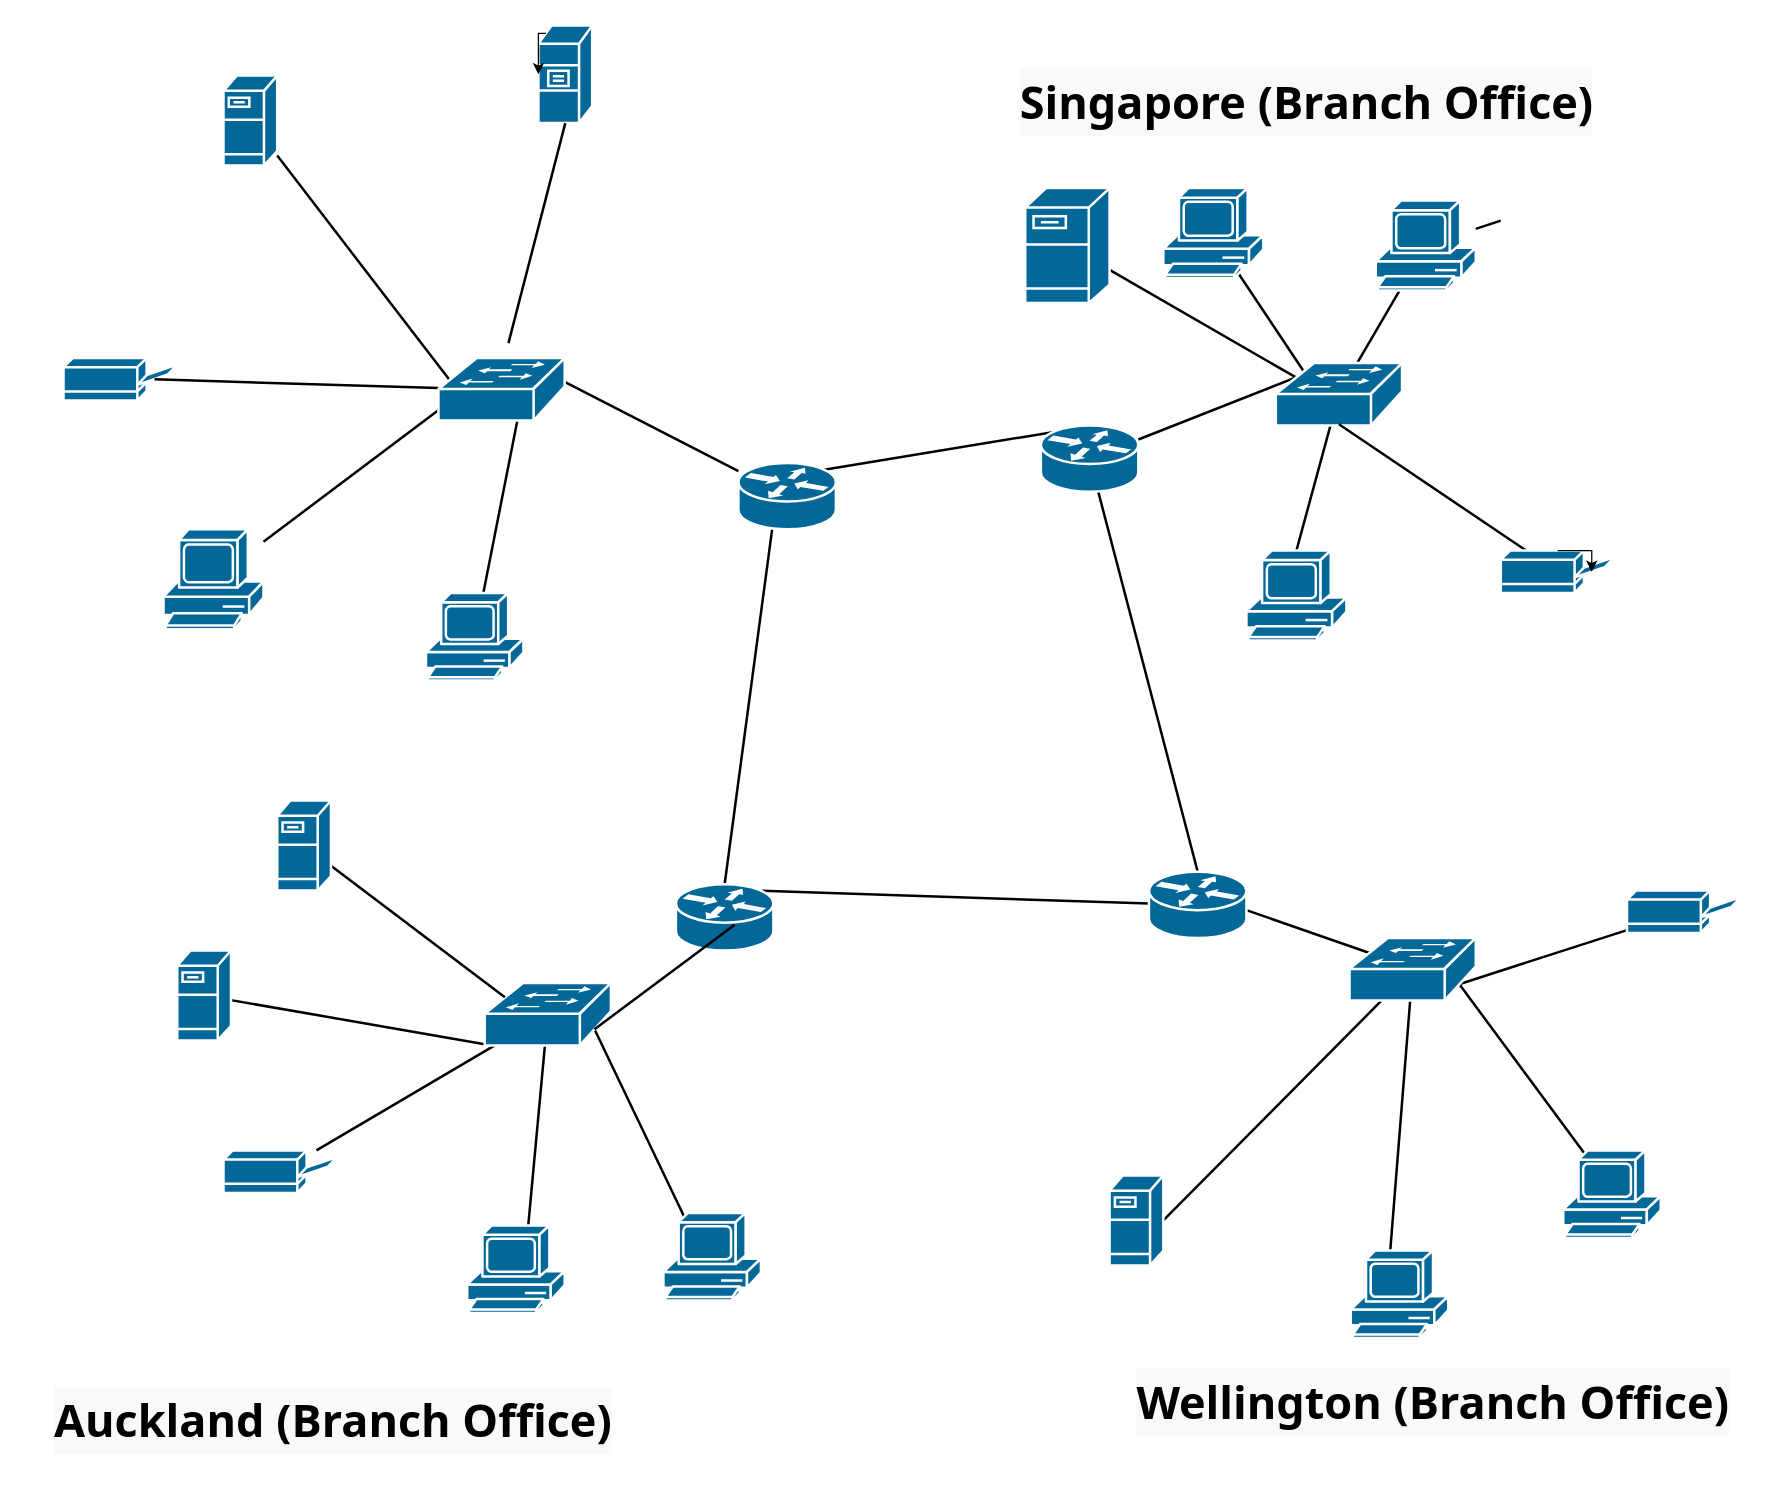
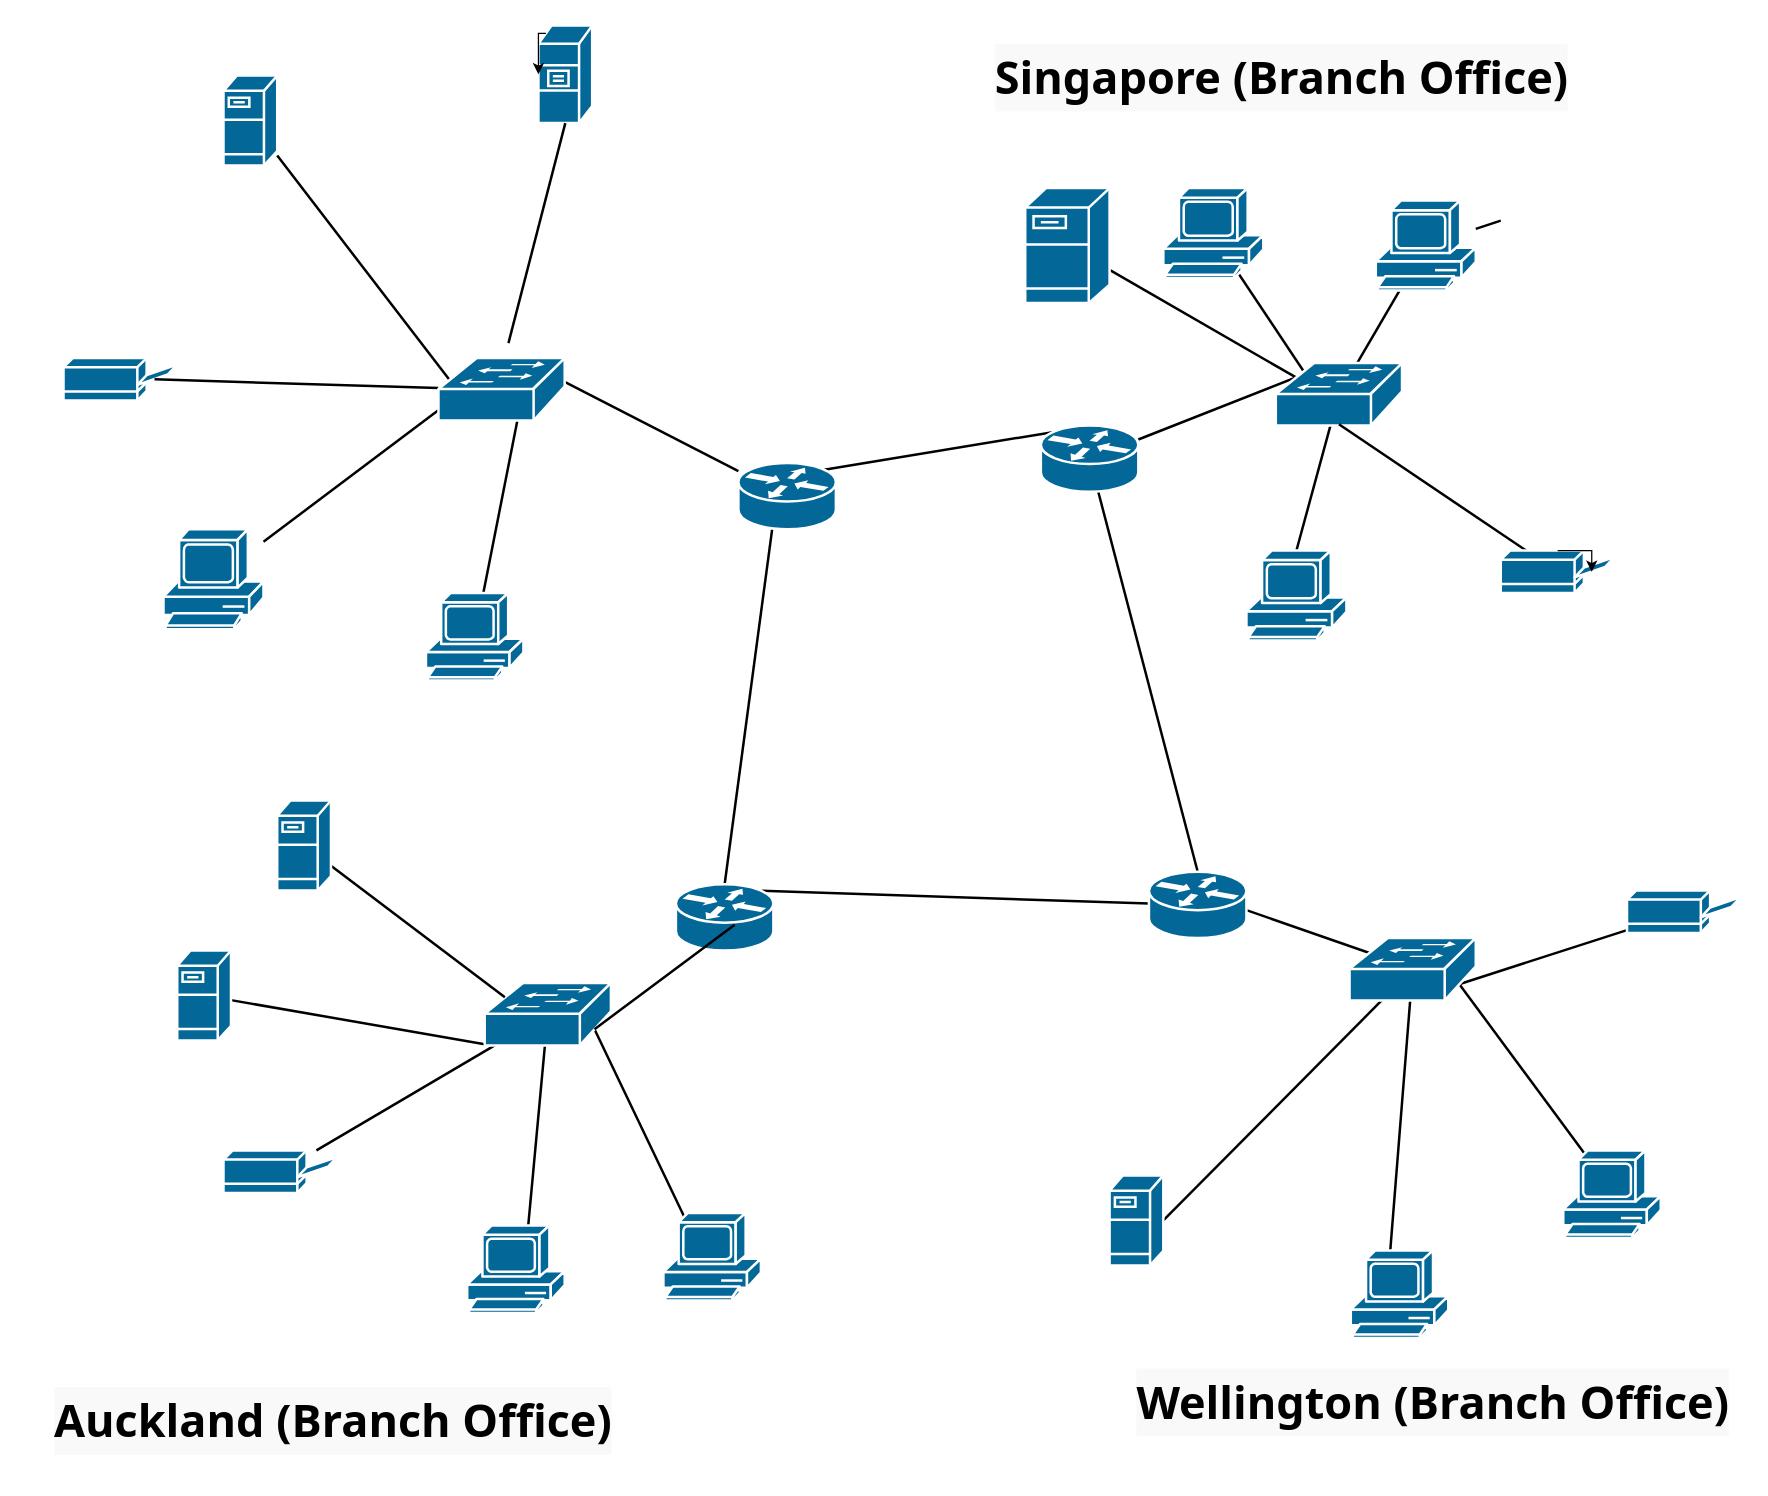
(1307, 94) -> (1282, 69)
